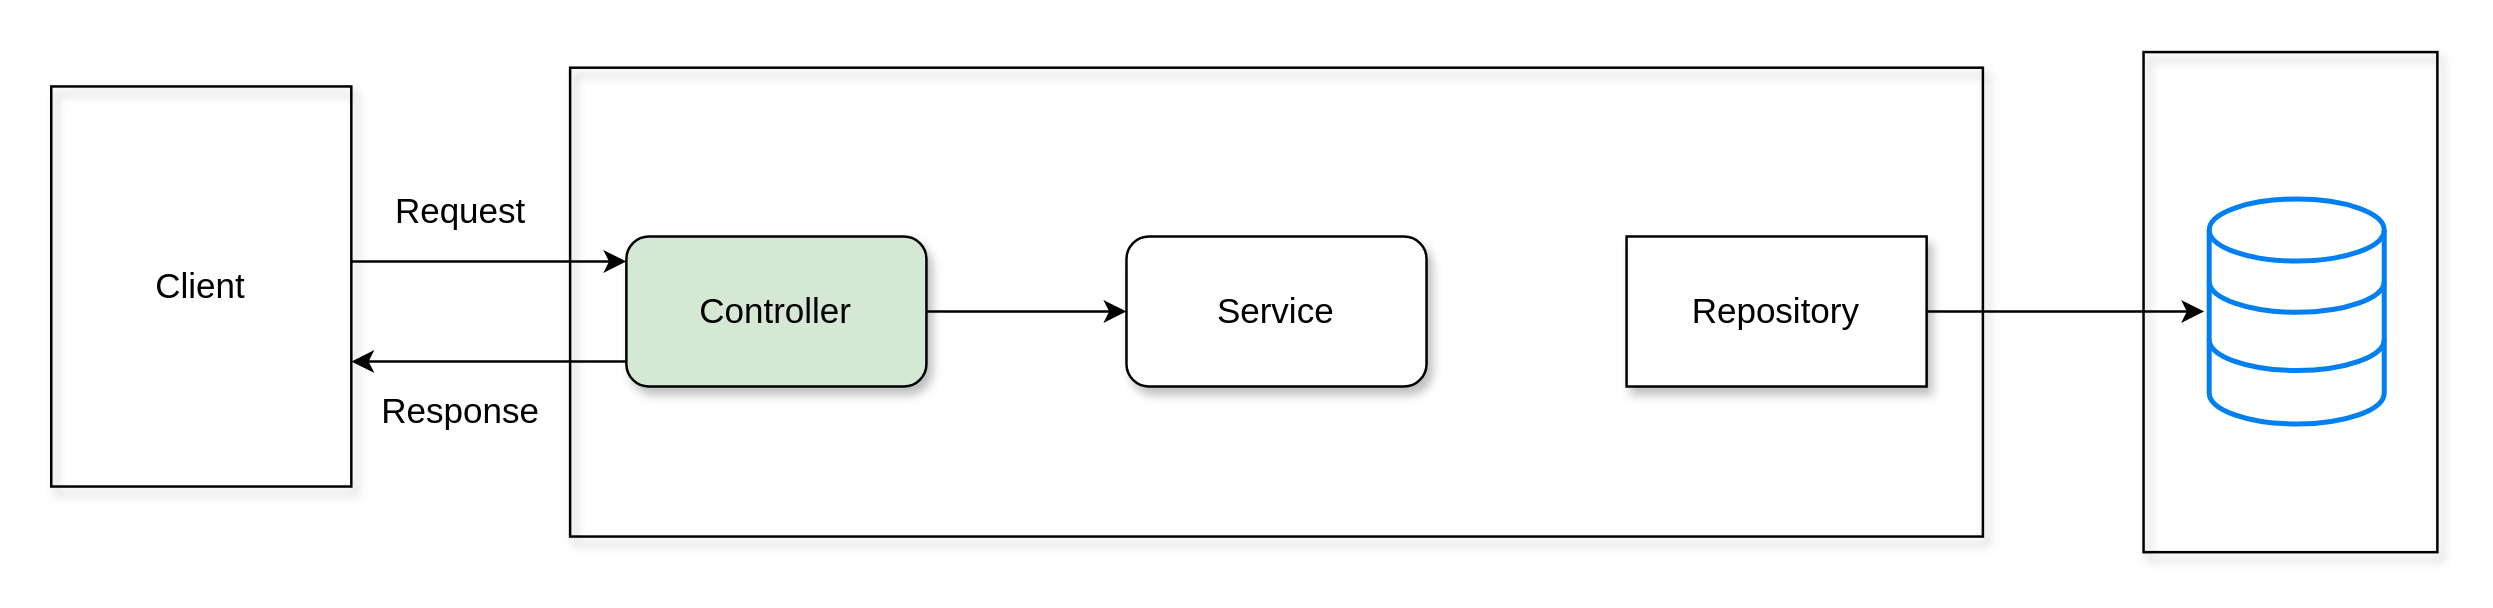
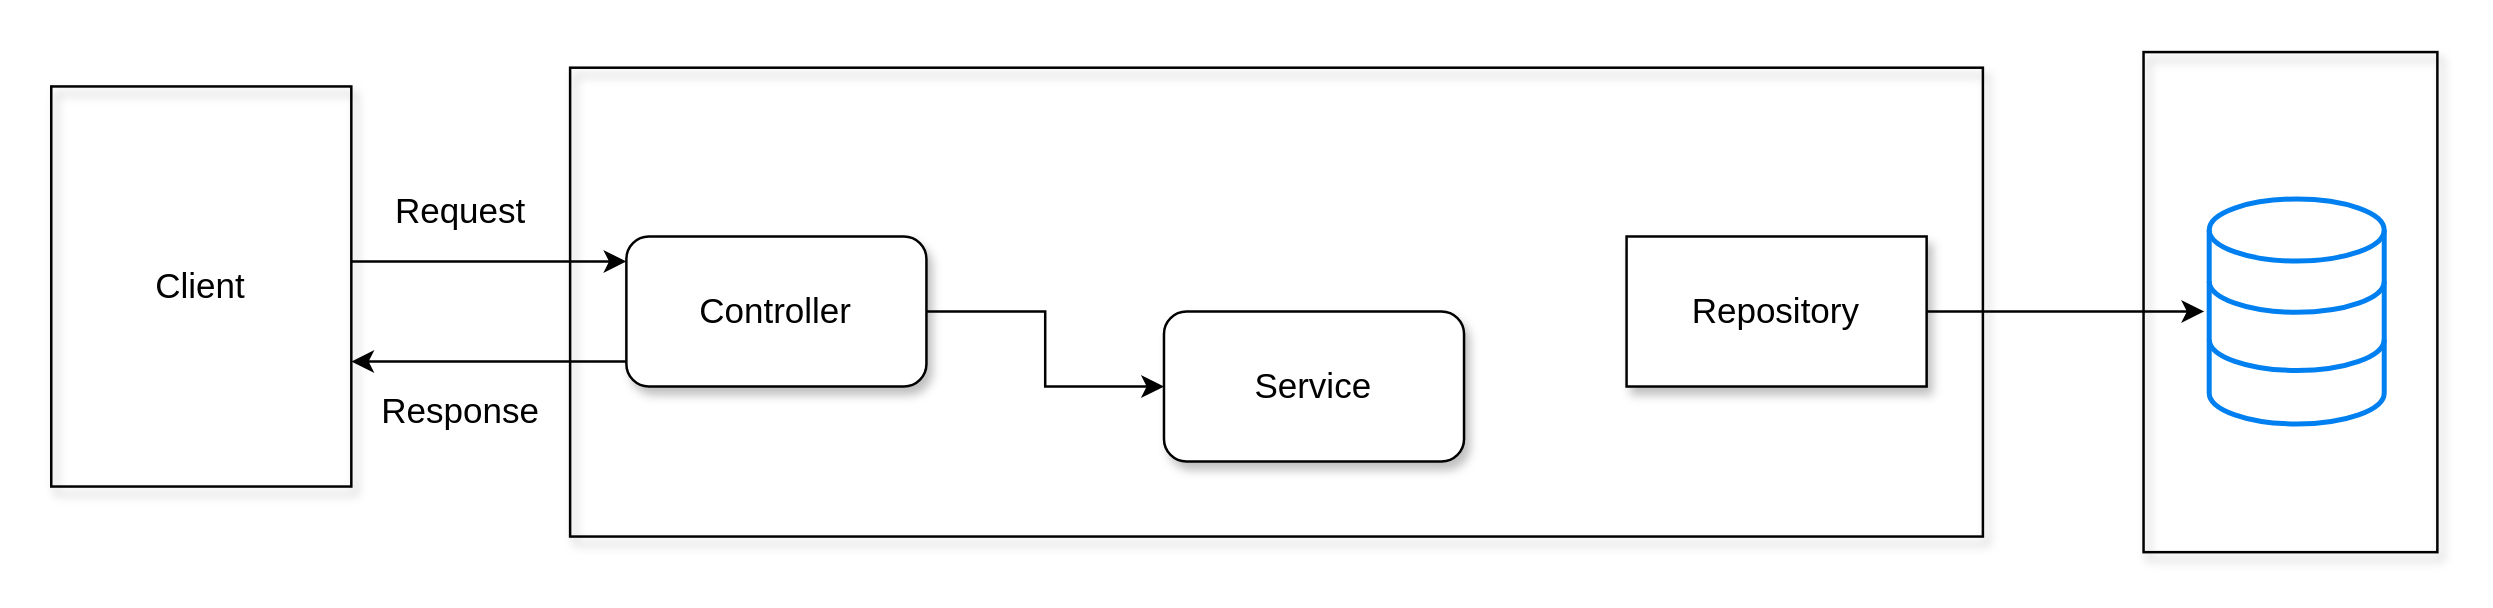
(776, 311) -> (776, 311)
(1276, 311) -> (1314, 386)
